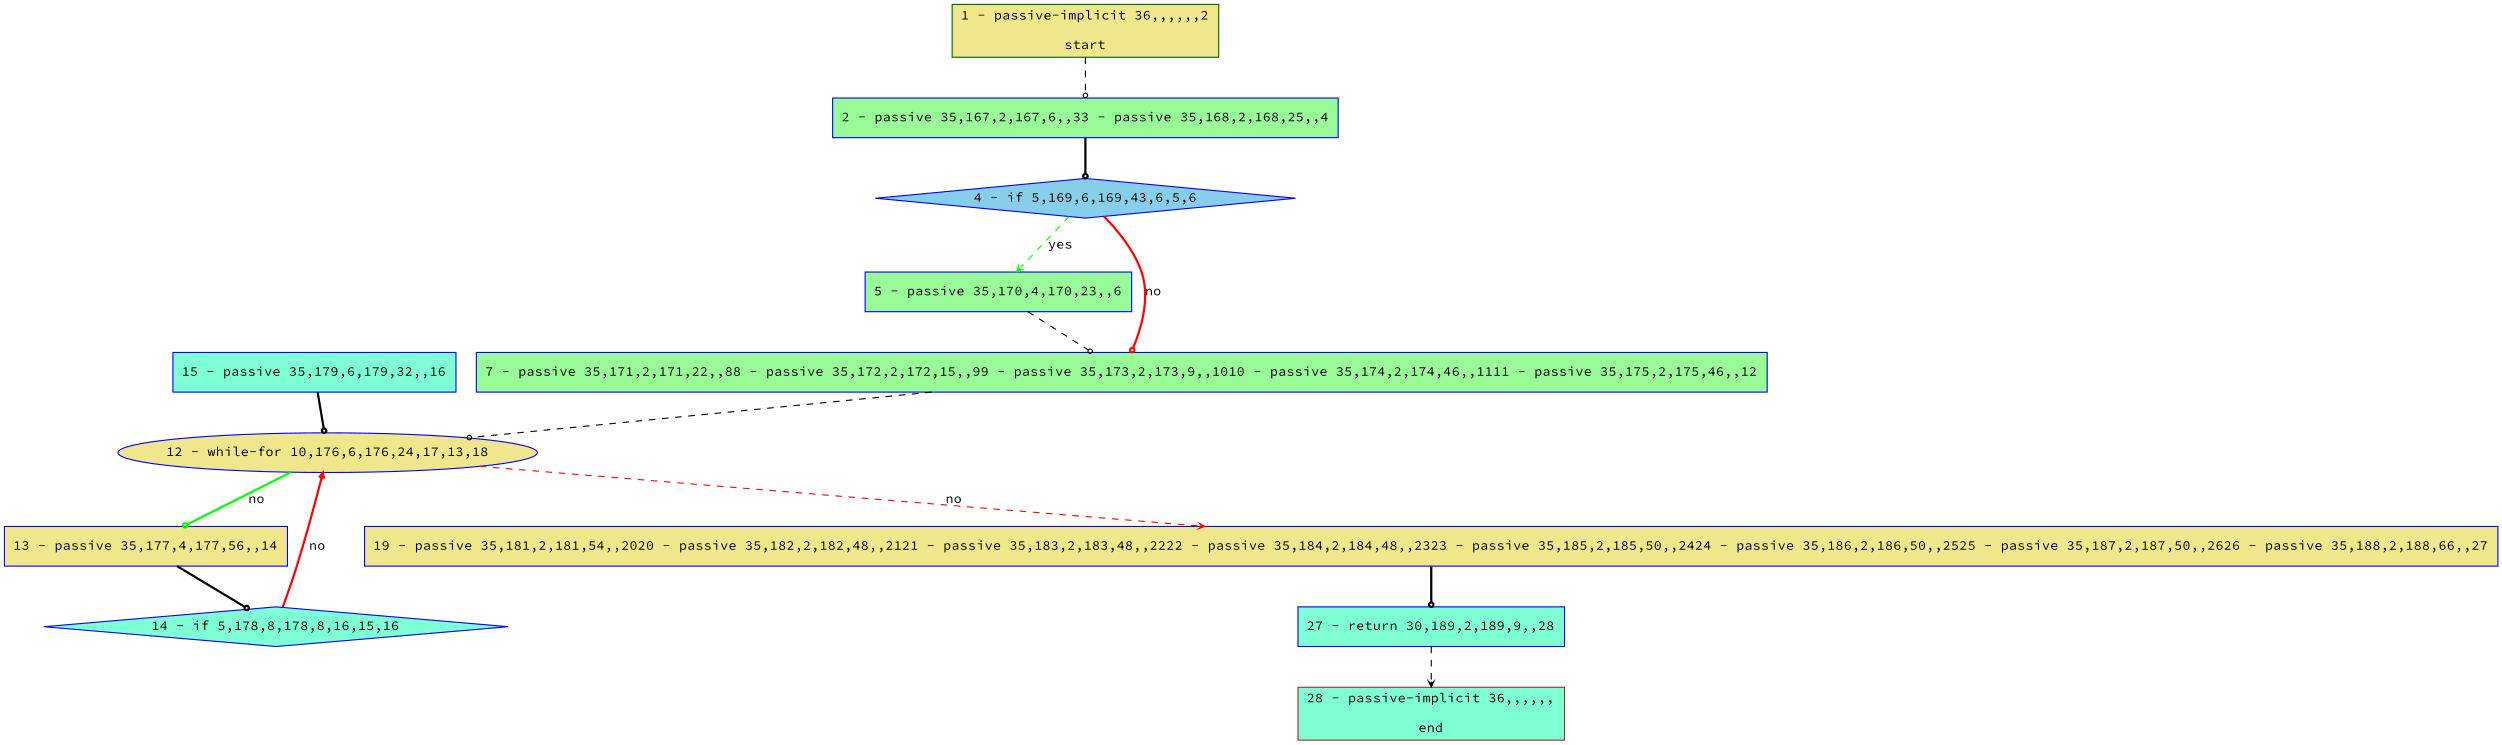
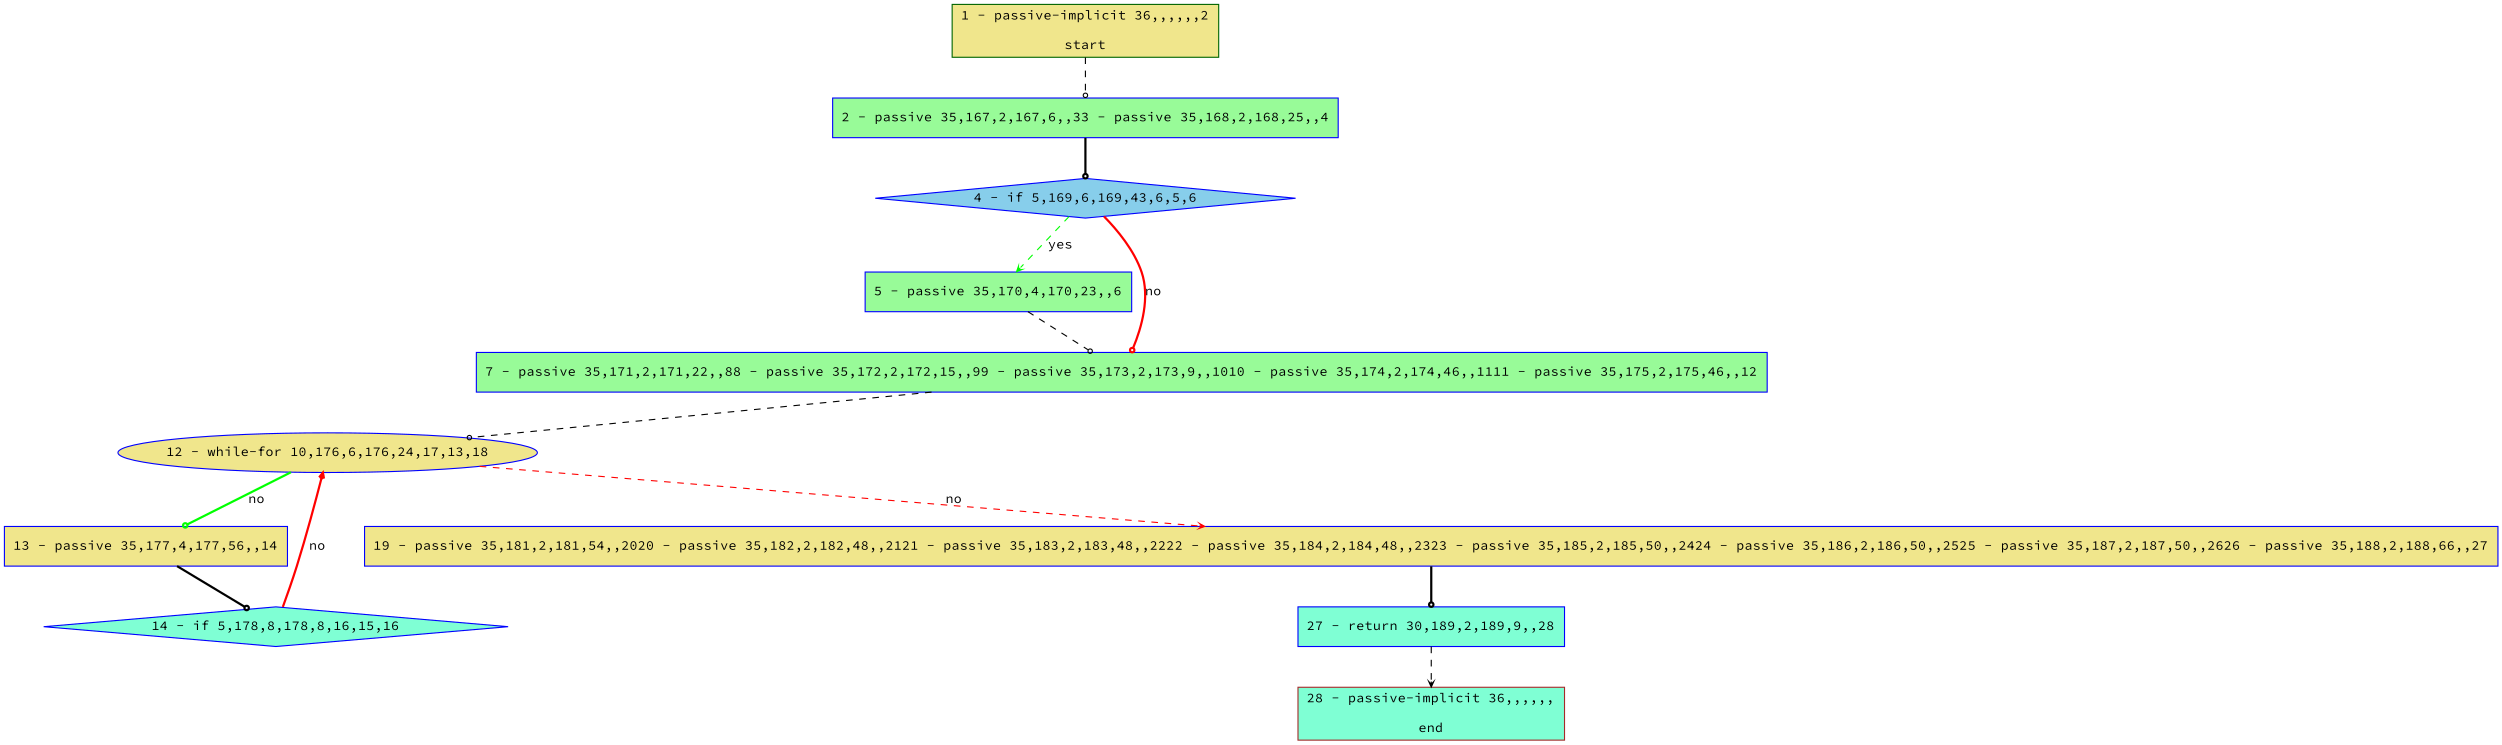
(314, 372) -> none
